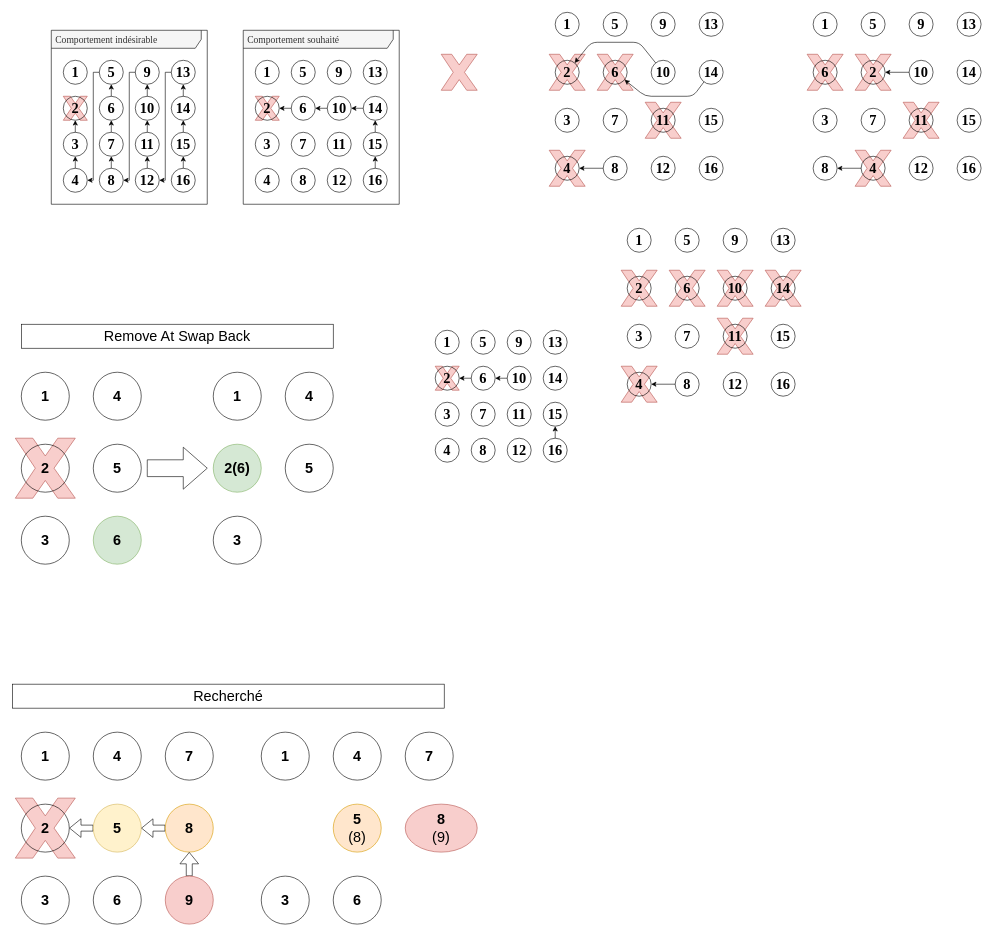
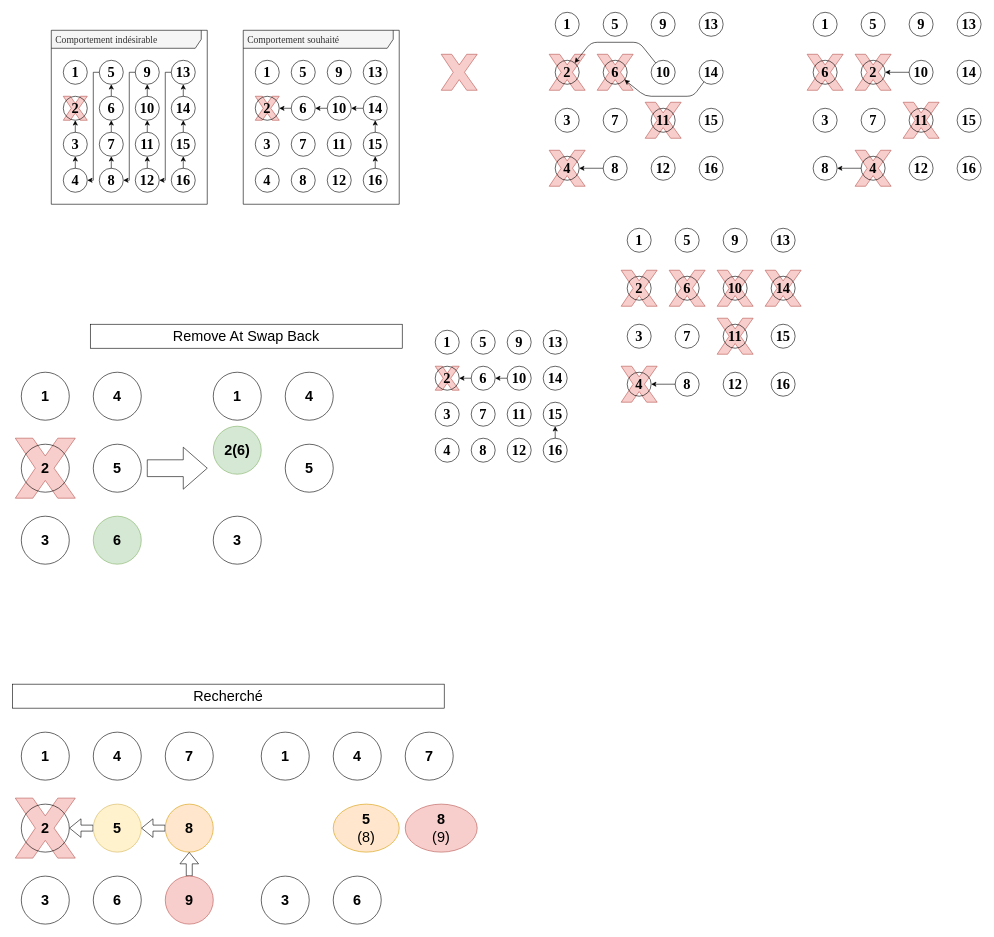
(177, 336) -> (246, 336)
(237, 468) -> (237, 450)
(357, 828) -> (366, 828)
